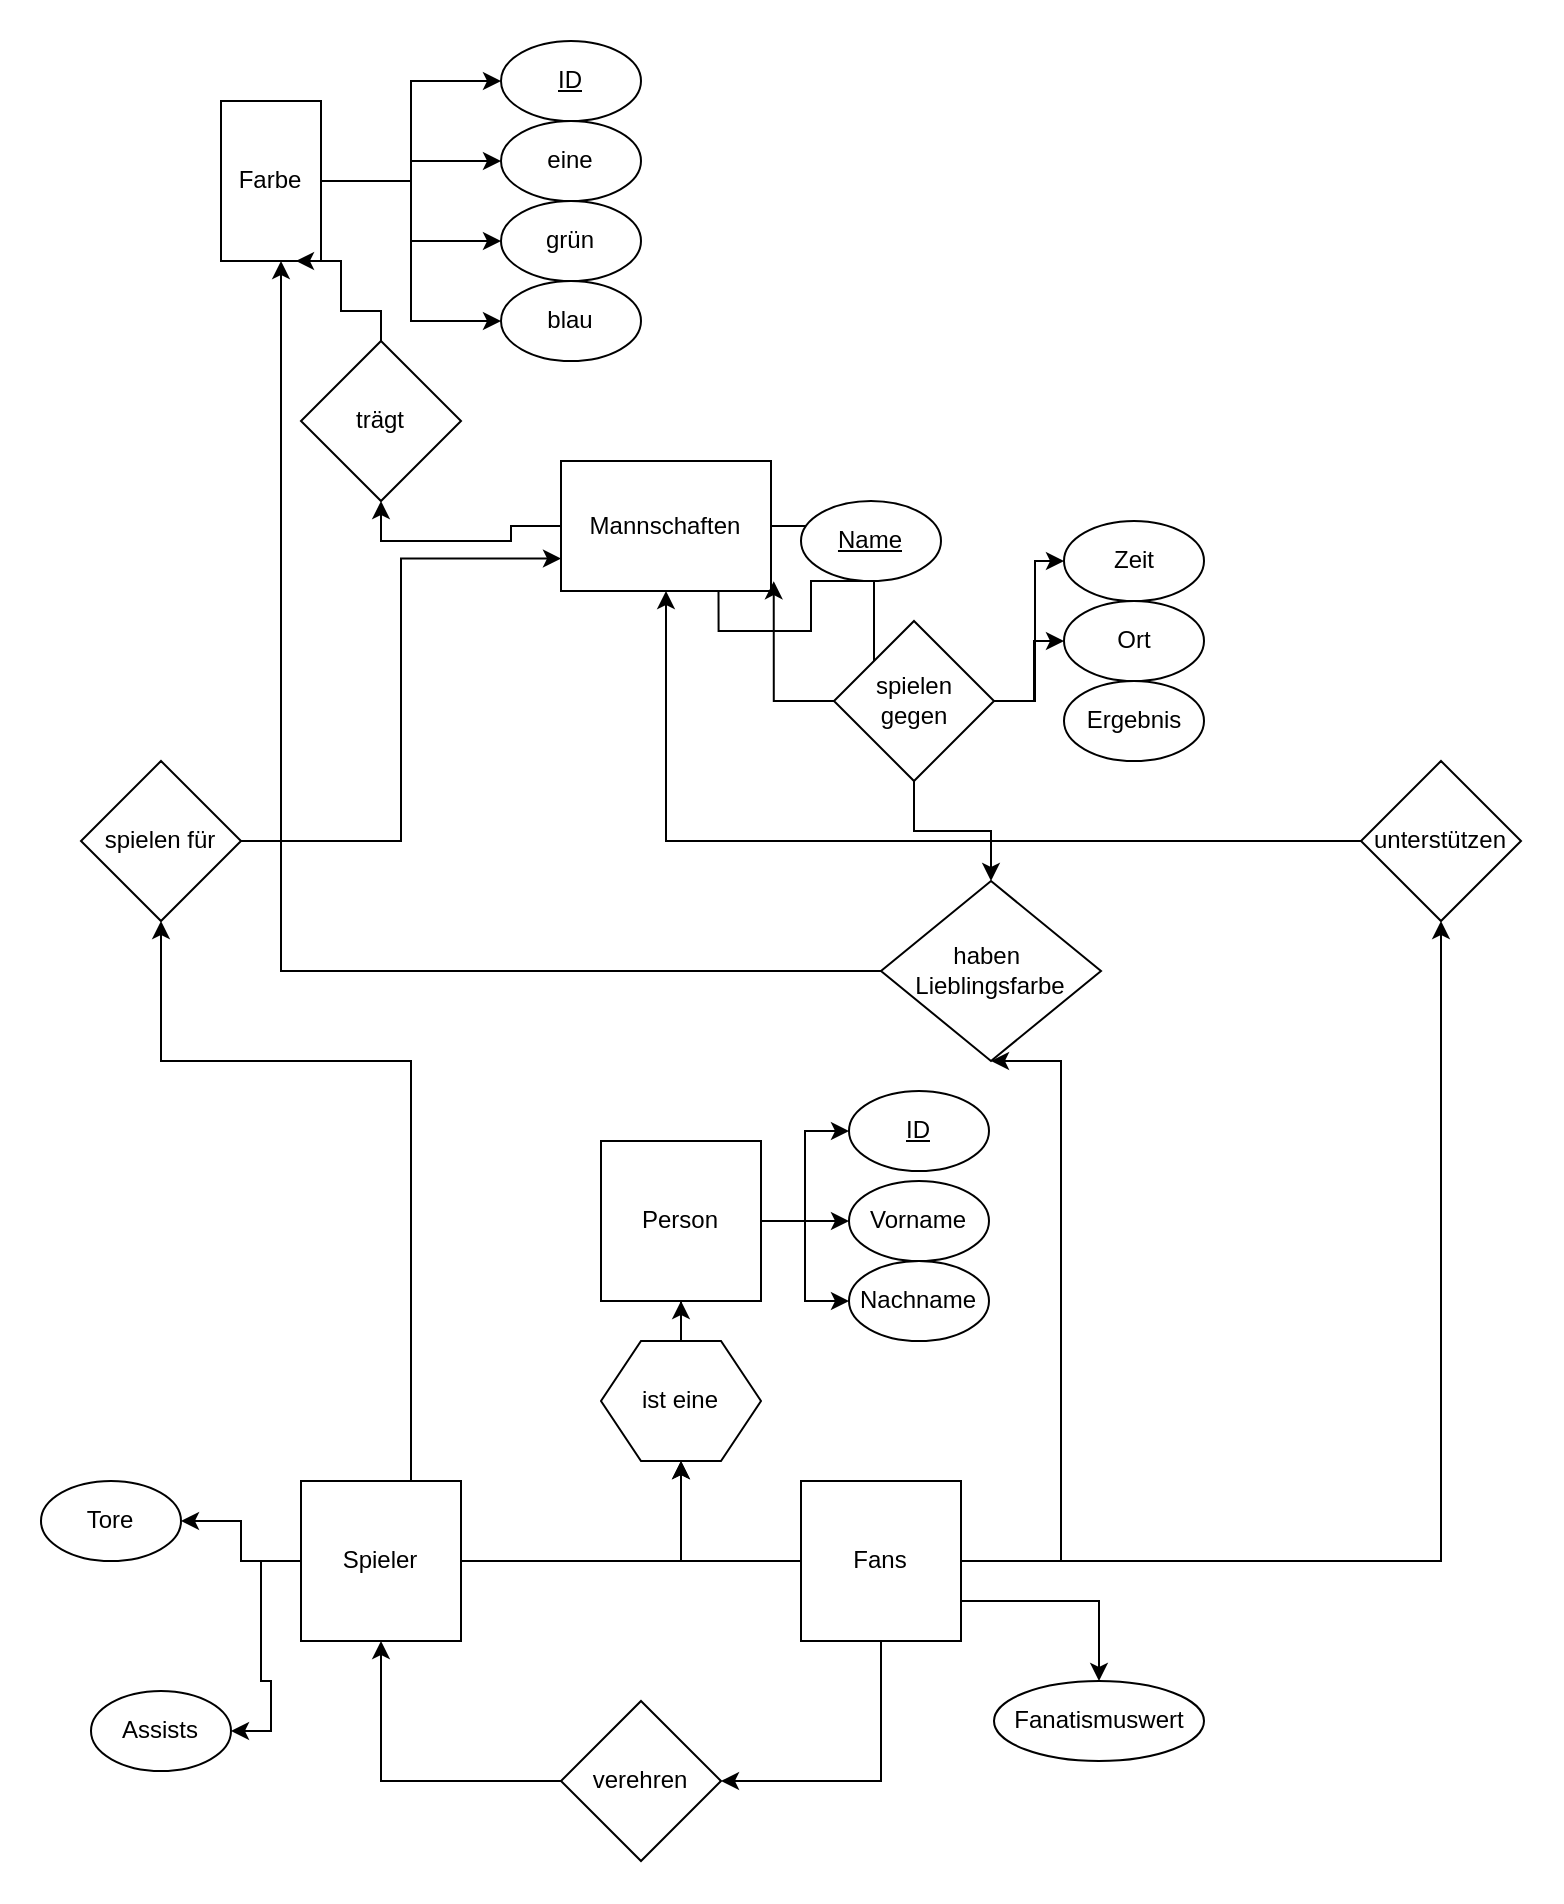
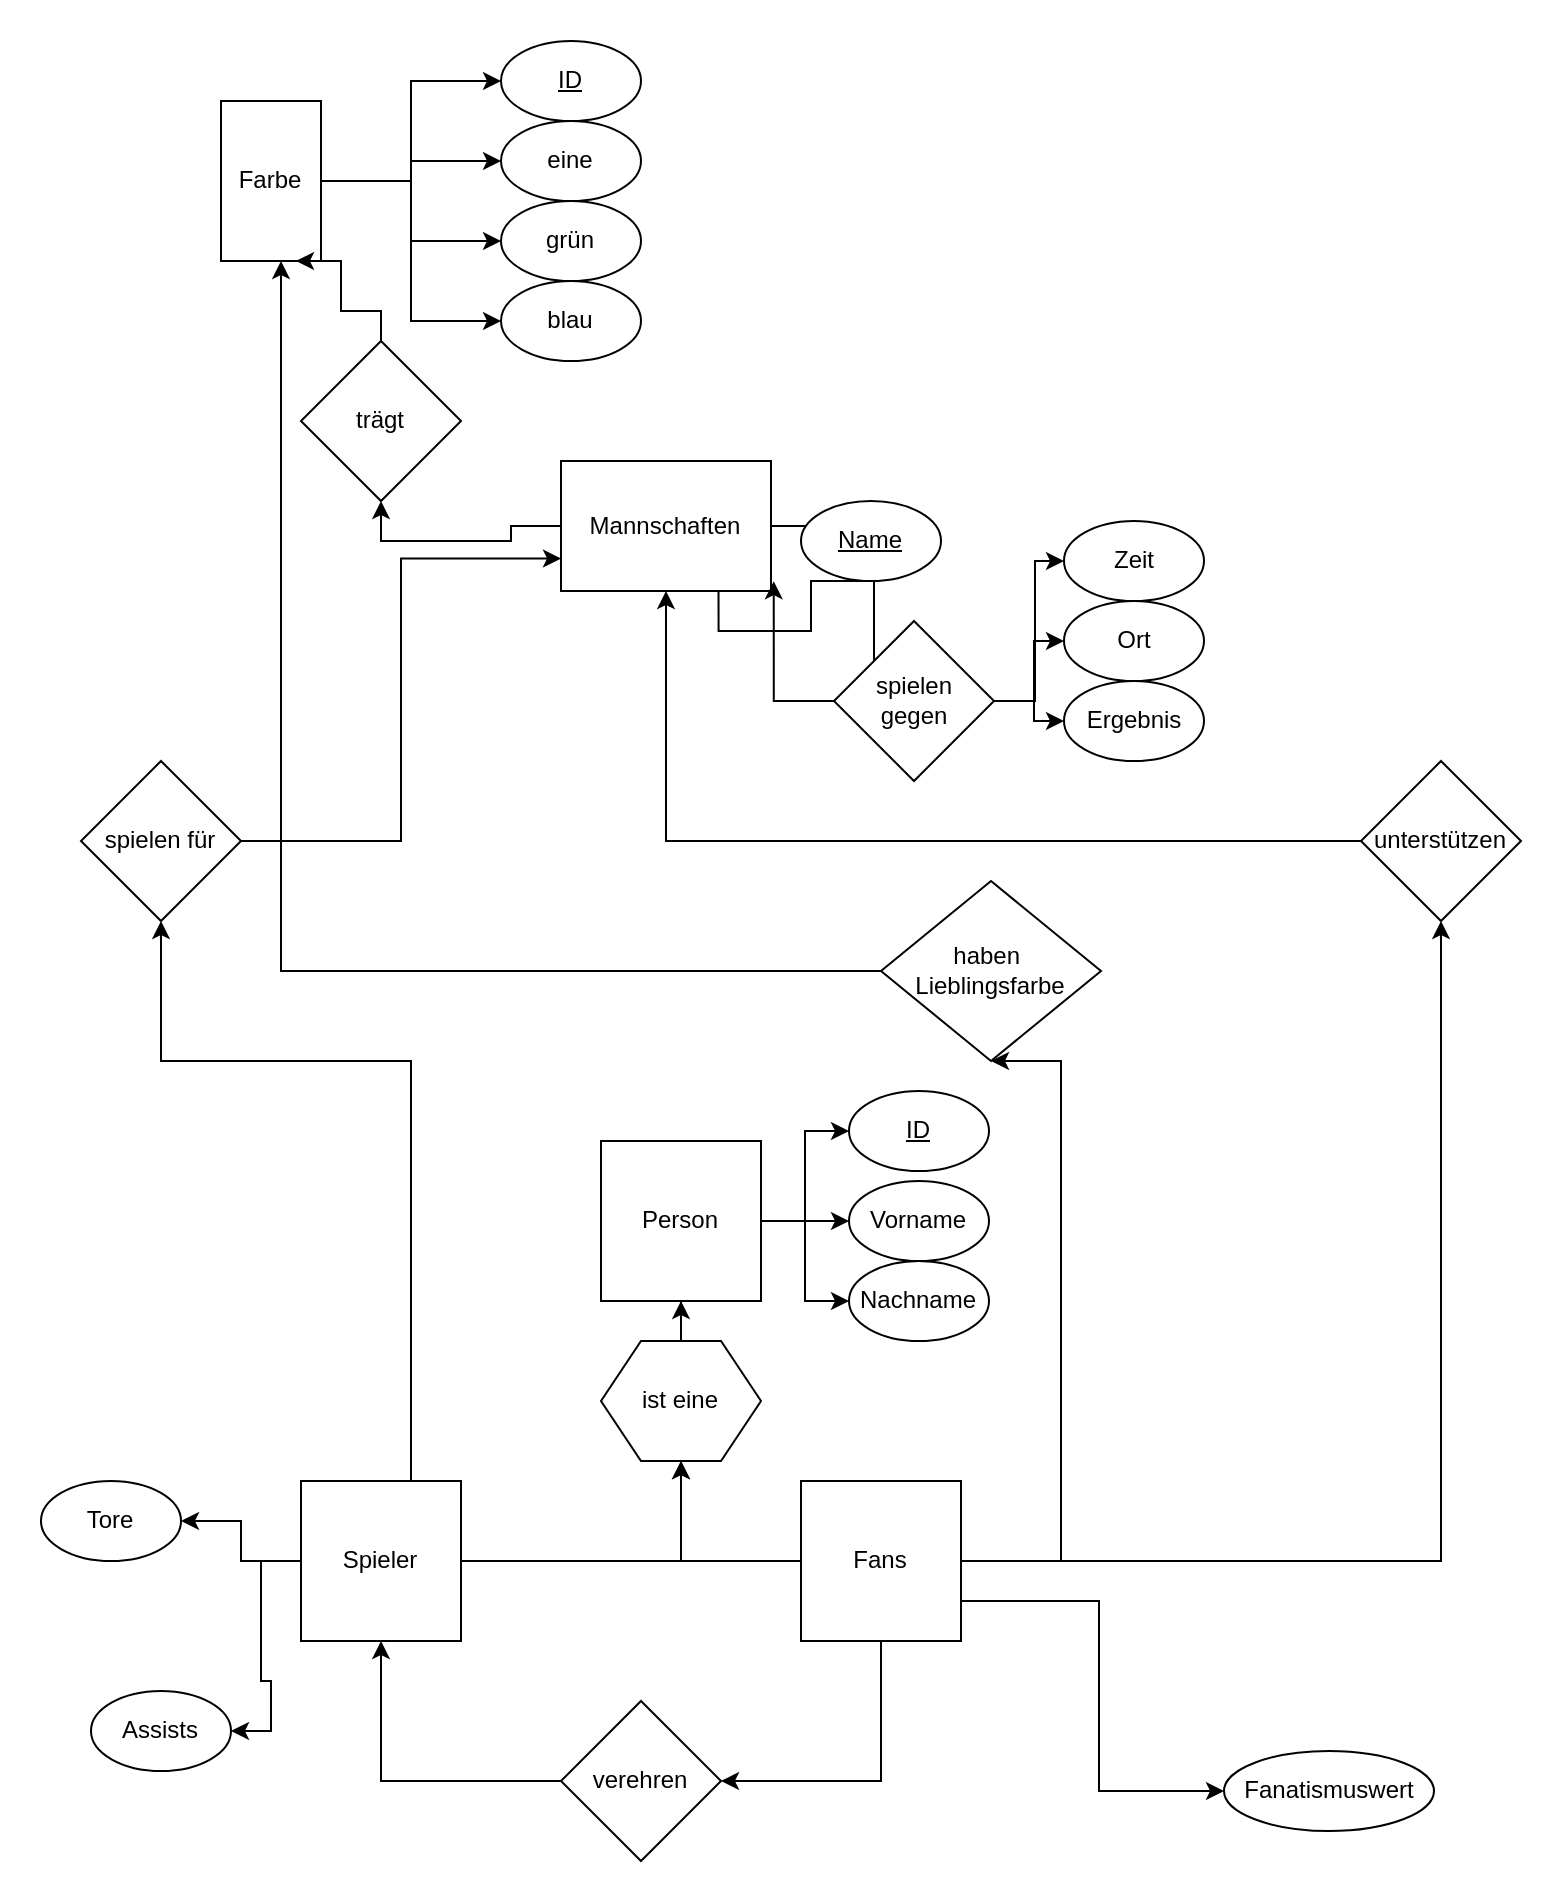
(946, 831) -> (1034, 721)
(1099, 1721) -> (1329, 1791)
